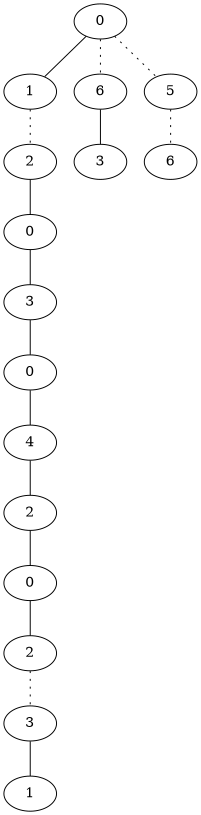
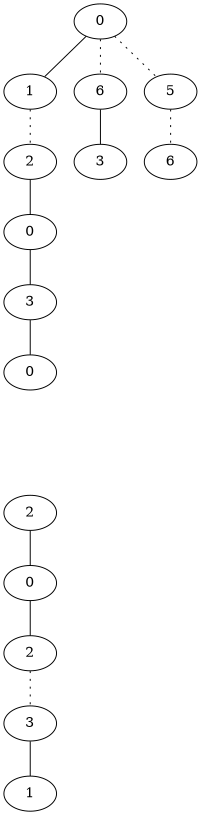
(30, 443) -> none
